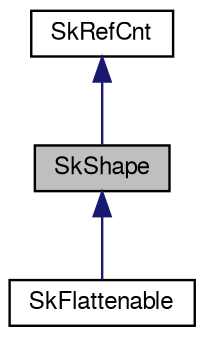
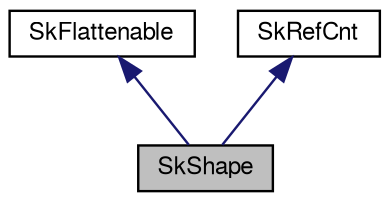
(102, 248) -> (162, 111)
